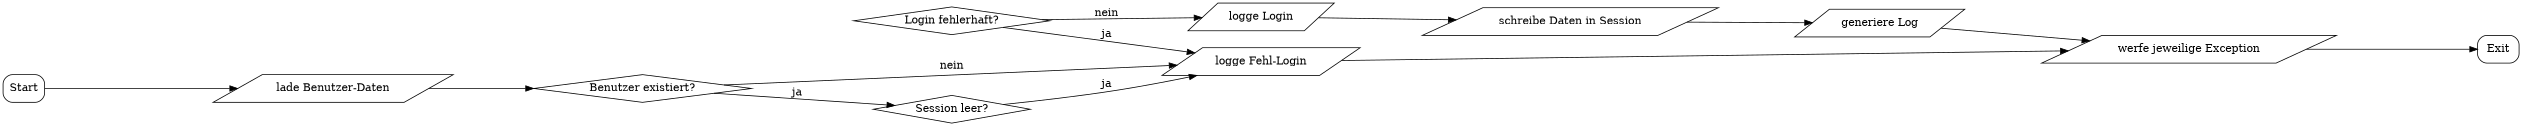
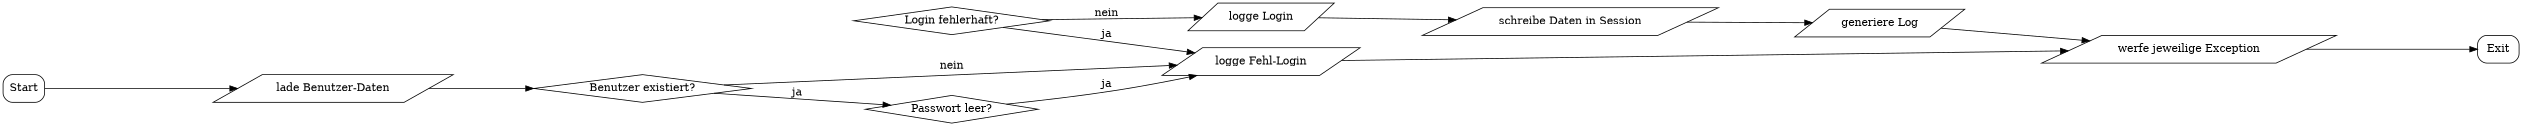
(952, 109) -> (952, 109)
